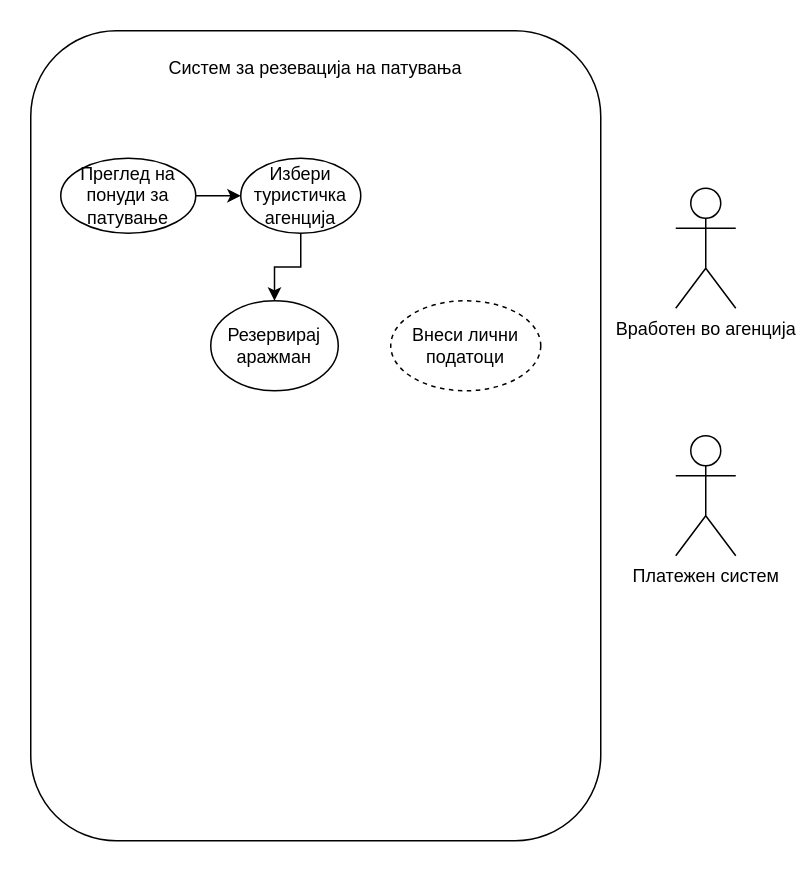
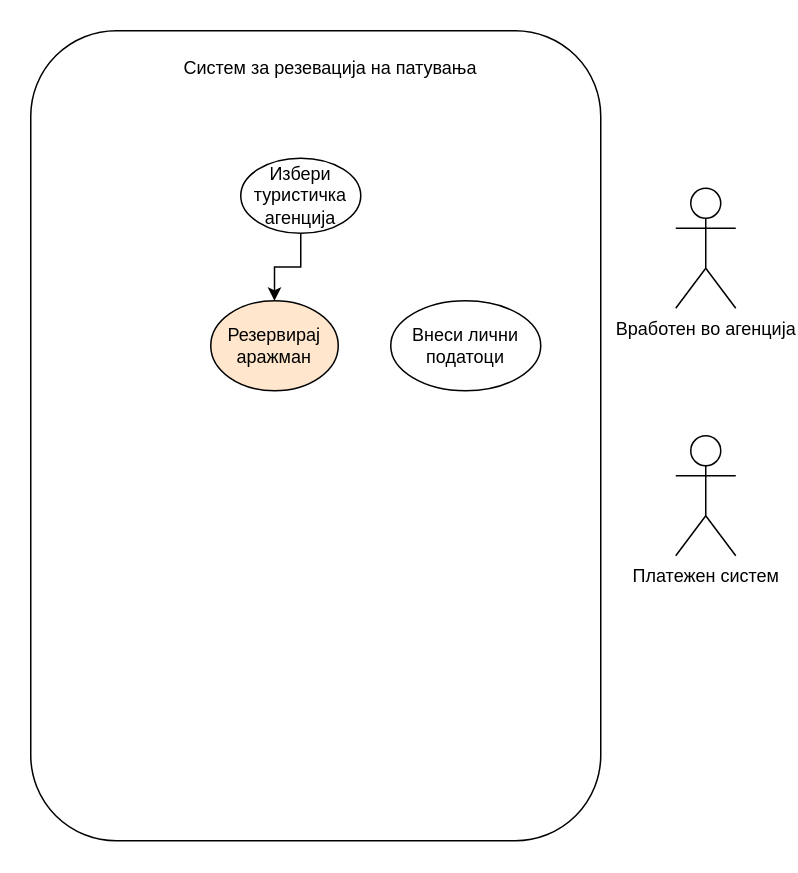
(316, 68) -> (331, 68)
(128, 196) -> none
(224, 196) -> none
(275, 346) -> (275, 346)
(466, 346) -> (466, 346)
